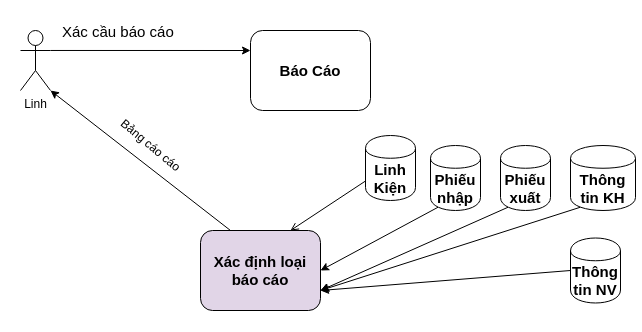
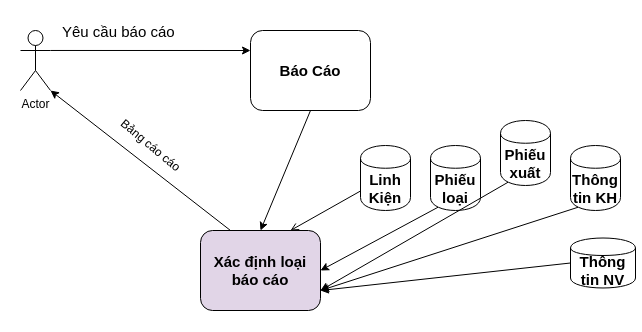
(120, 33) -> (120, 33)
(36, 105) -> (36, 105)
none -> (287, 167)
(391, 168) -> (386, 178)
(526, 178) -> (526, 153)
(603, 178) -> (596, 178)
(456, 189) -> (456, 189)
(596, 271) -> (603, 263)
